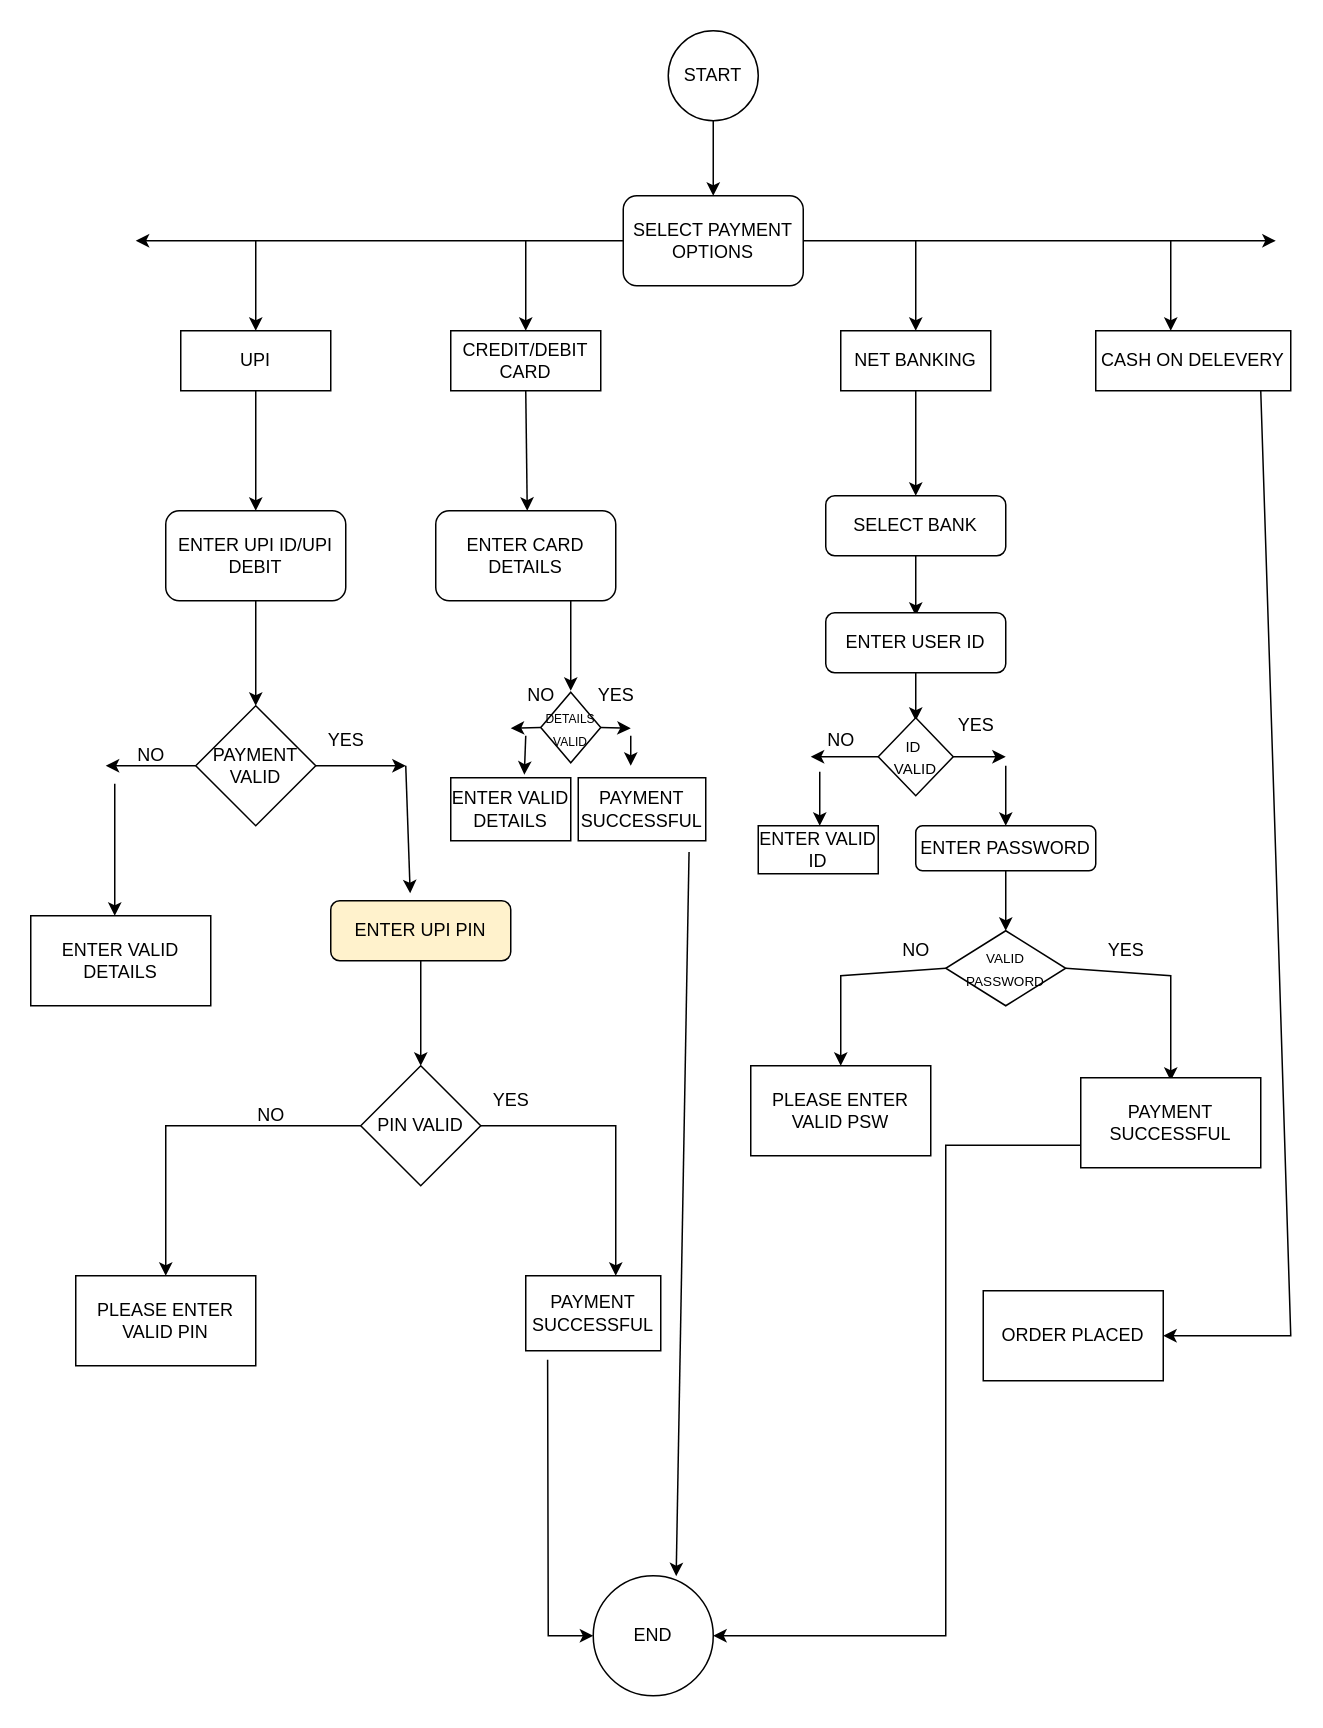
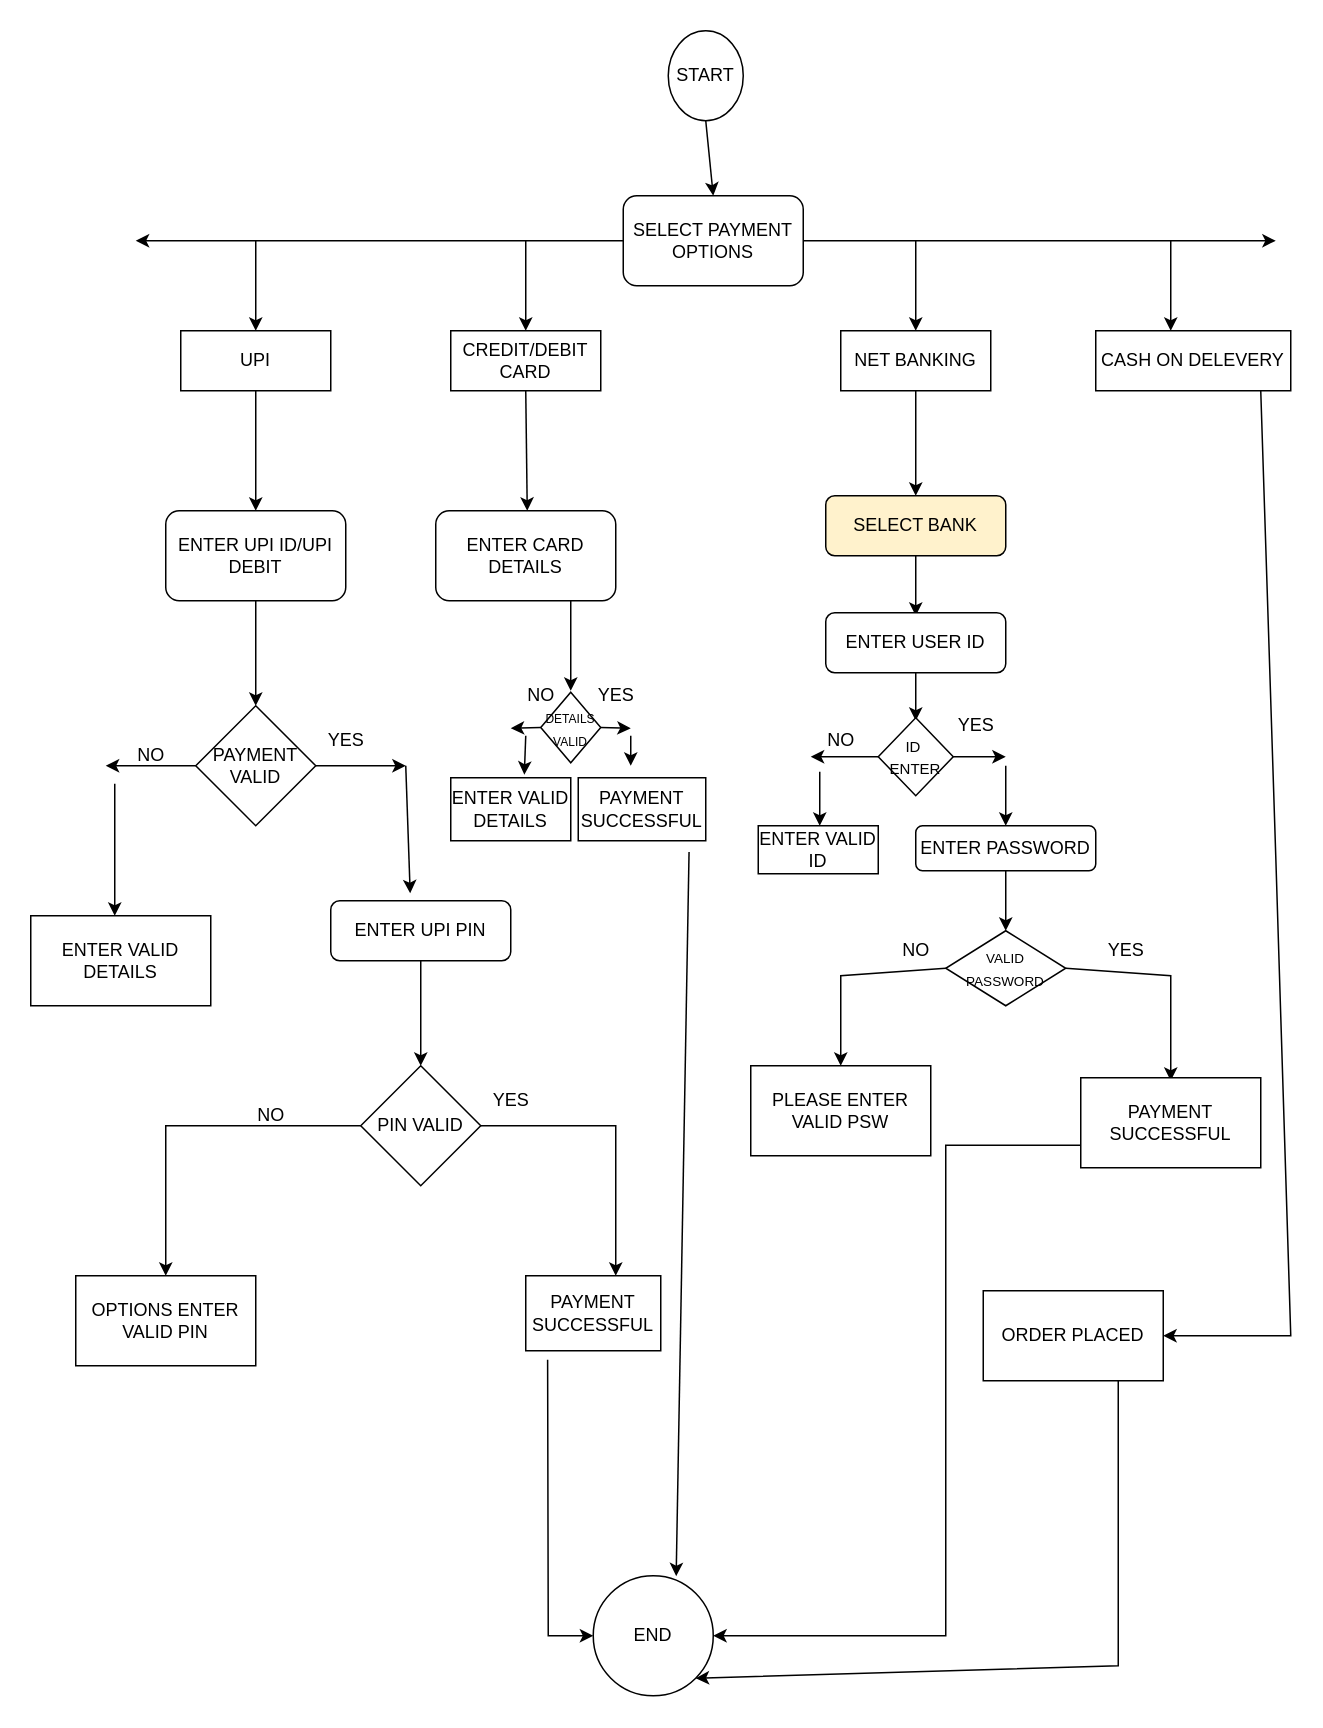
(713, 76) -> (706, 76)
(916, 526) -> (916, 526)
(916, 757) -> (916, 757)
(421, 931) -> (421, 931)
(166, 1321) -> (166, 1321)
none -> (1054, 1668)
